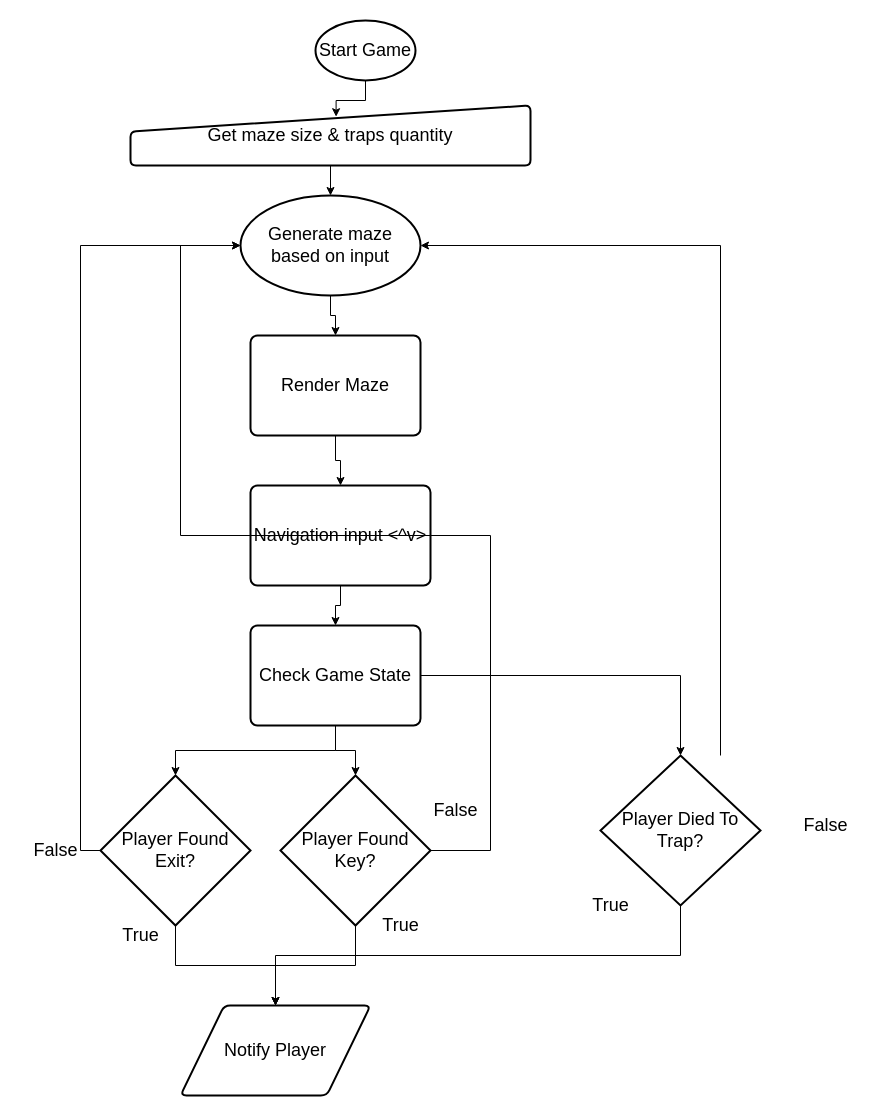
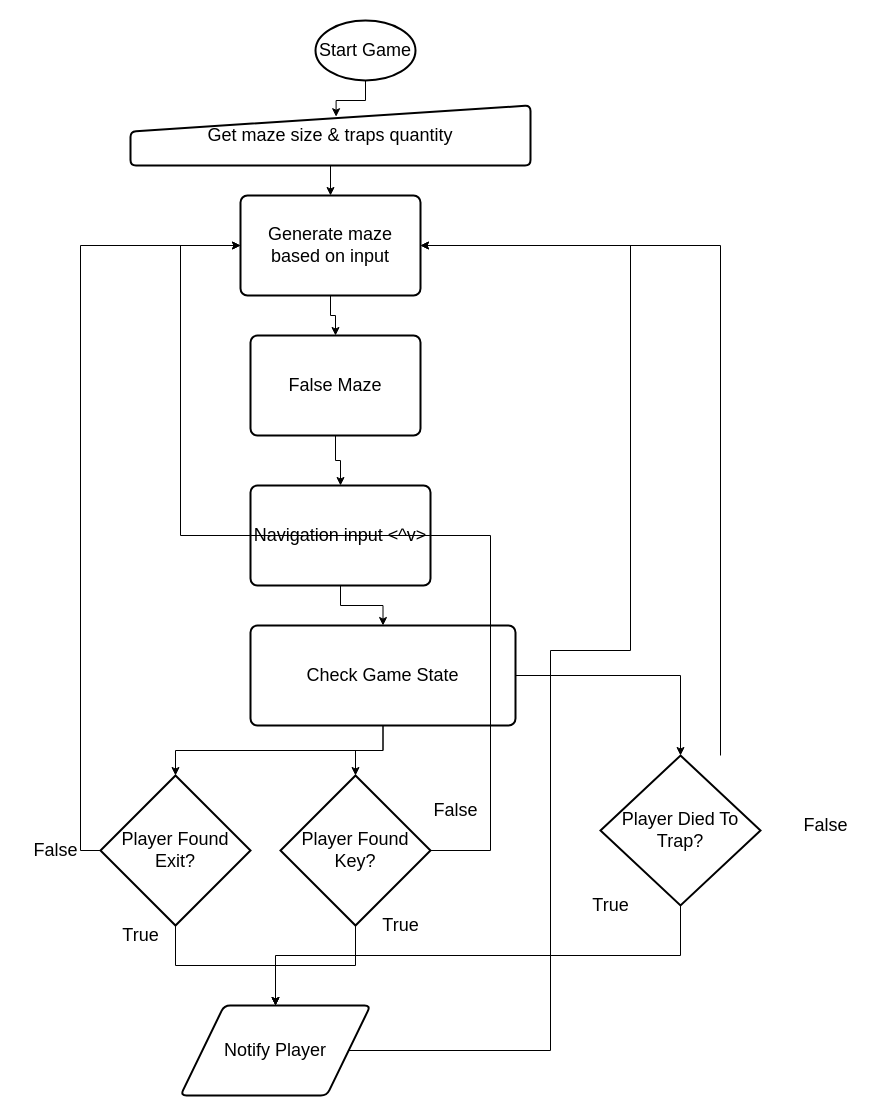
(331, 246) -> (331, 246)
(336, 386) -> (336, 386)
(336, 676) -> (383, 676)
none -> (551, 710)
